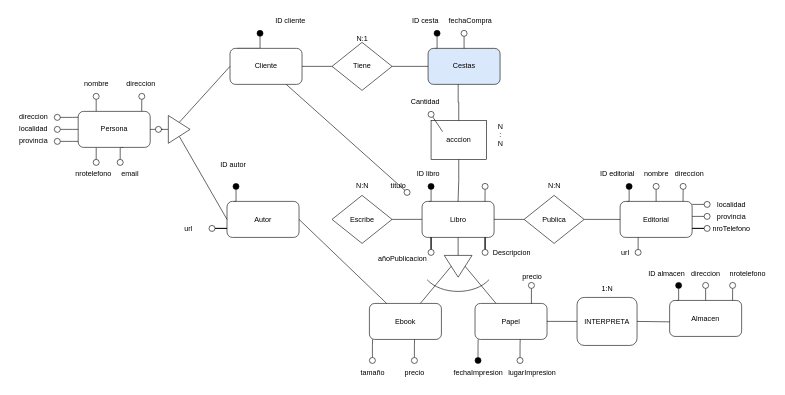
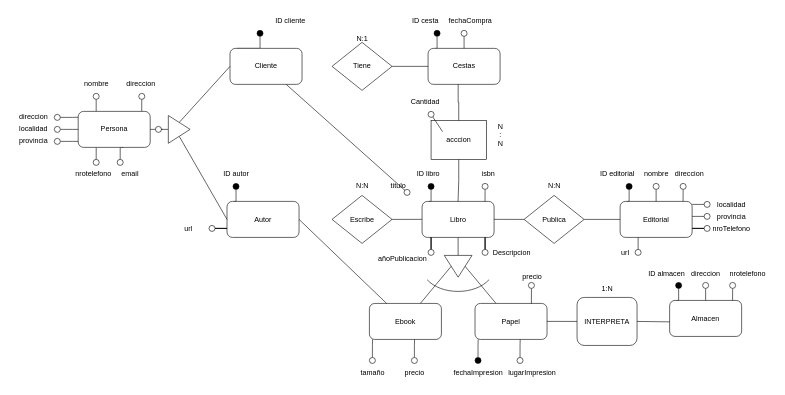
(317, 66) -> none
(464, 66) -> (464, 66)
(233, 165) -> (236, 174)
none -> (488, 174)
